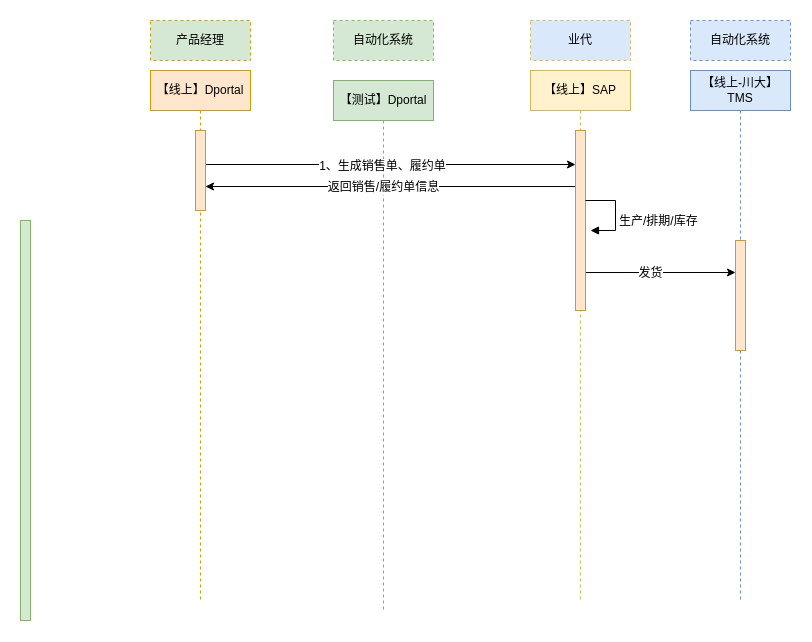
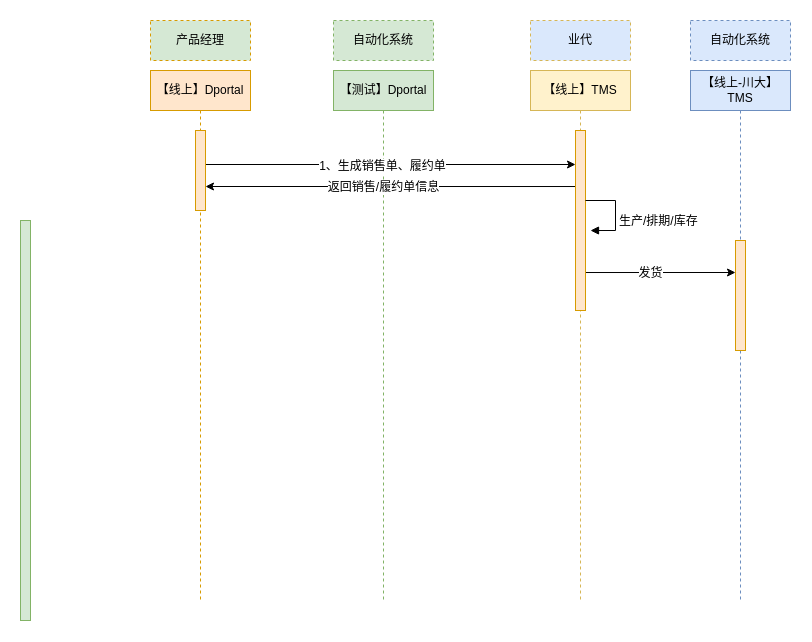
(581, 91) -> (581, 91)
(384, 346) -> (384, 336)
